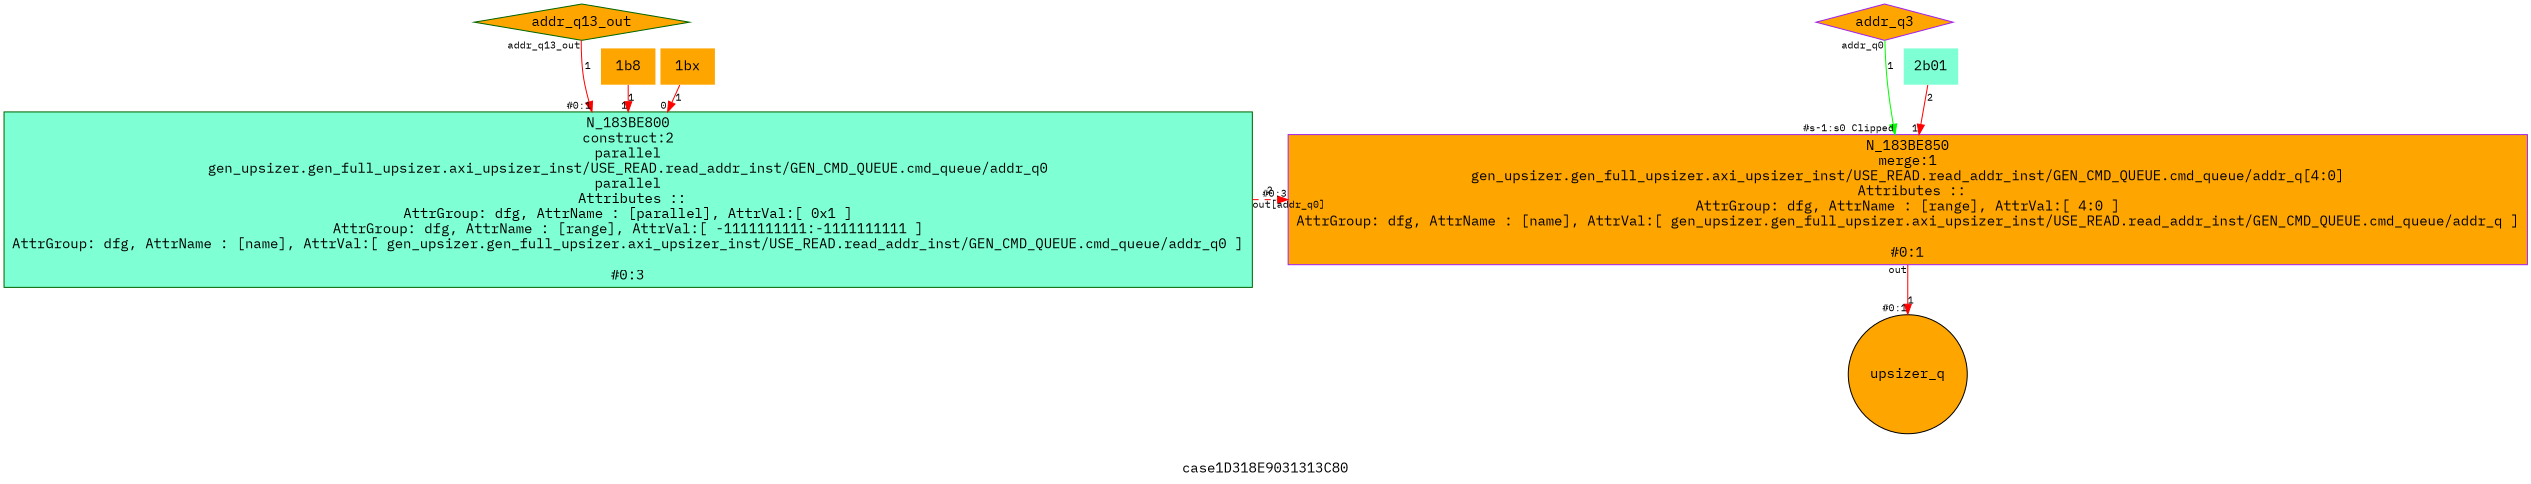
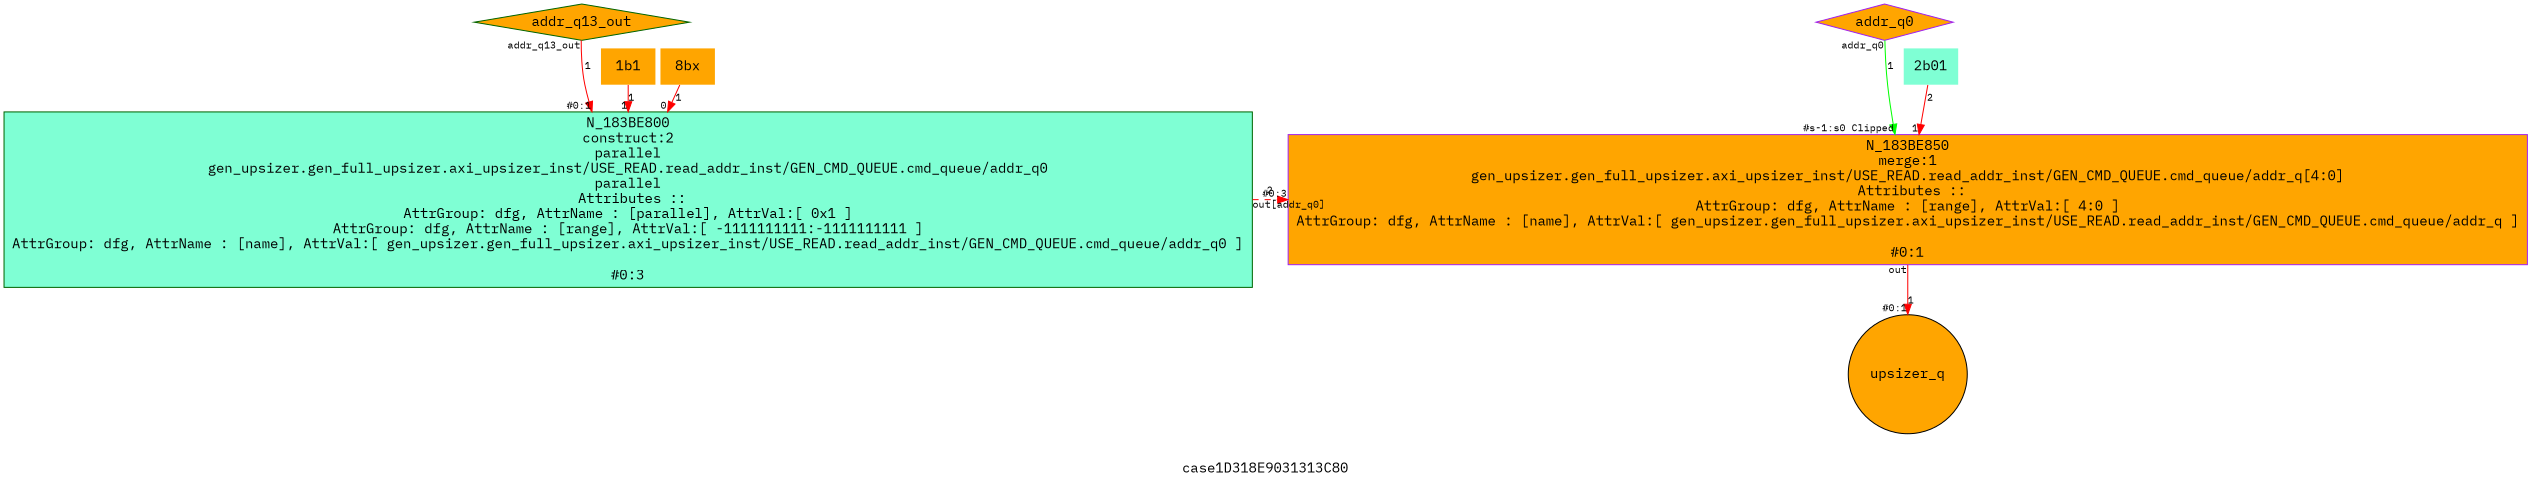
(1885, 22) -> (1885, 22)
(628, 67) -> (628, 67)
(688, 67) -> (688, 67)
